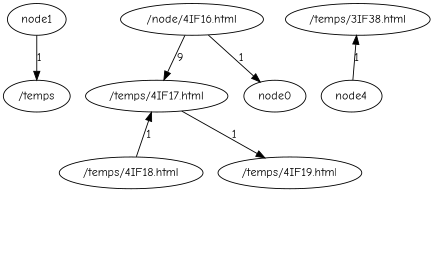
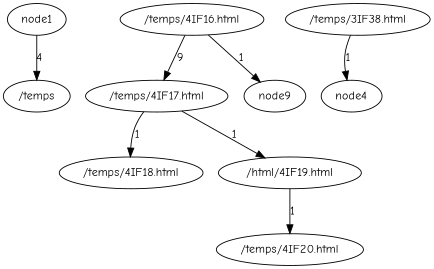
(192, 19) -> (192, 19)
(39, 58) -> (39, 58)
(354, 62) -> (345, 53)
(275, 96) -> (275, 96)
(142, 139) -> (134, 129)
(290, 173) -> (290, 173)
none -> (290, 250)
